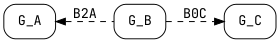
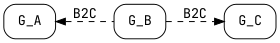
(85, 14) -> (85, 14)
(195, 14) -> (195, 14)
